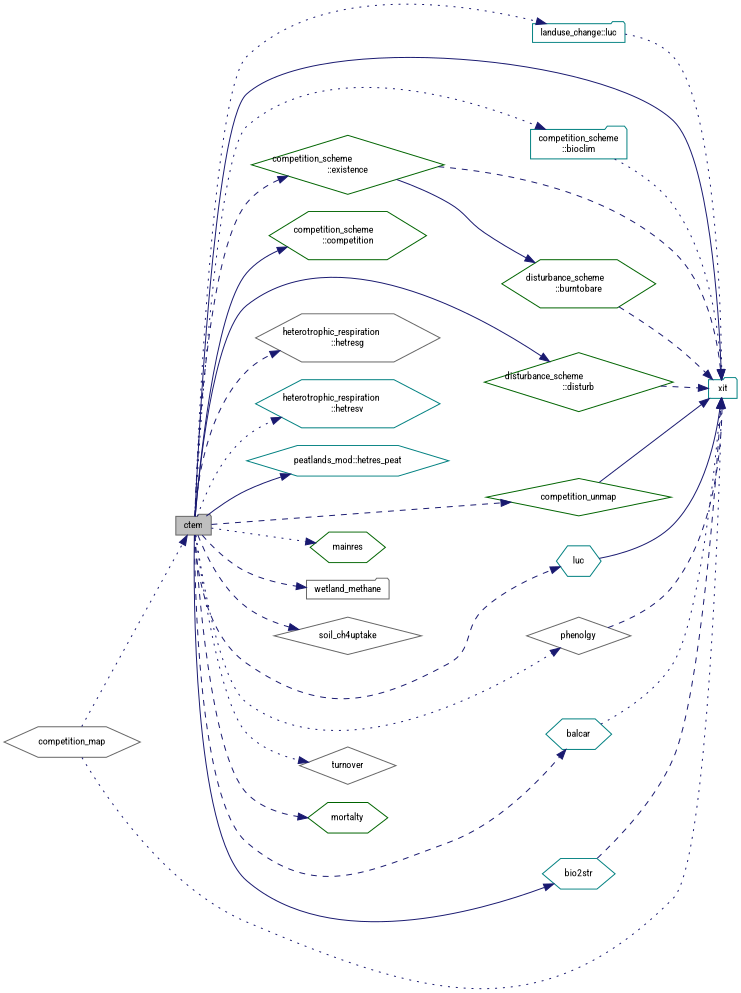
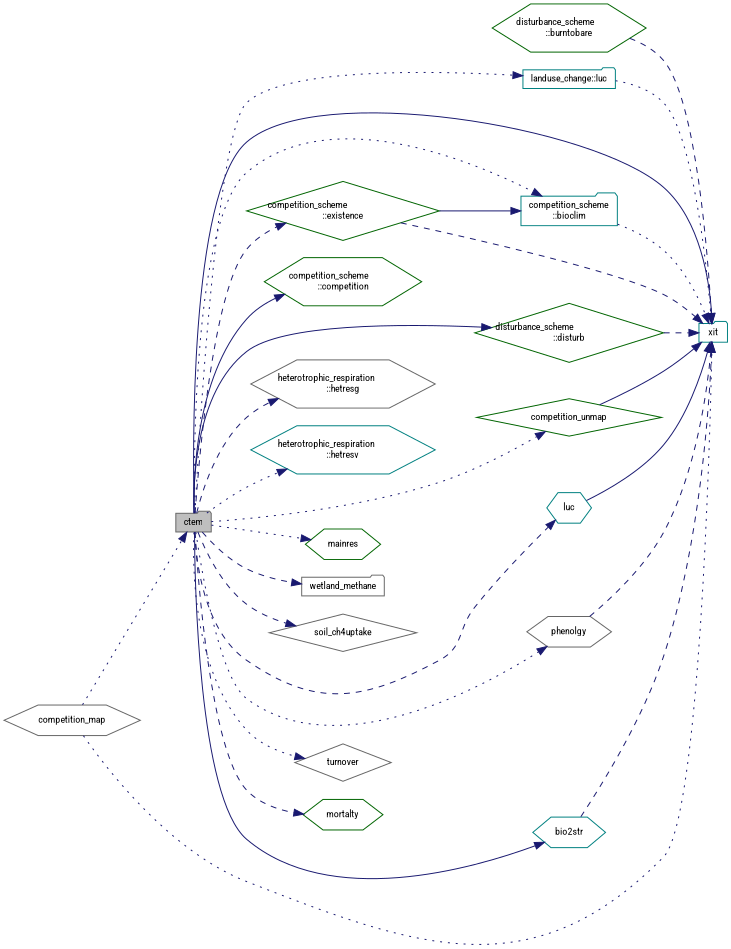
(464, 214) -> (475, 211)
(348, 461) -> none
(356, 514) -> (379, 498)
(579, 636) -> (569, 632)
(579, 734) -> none
